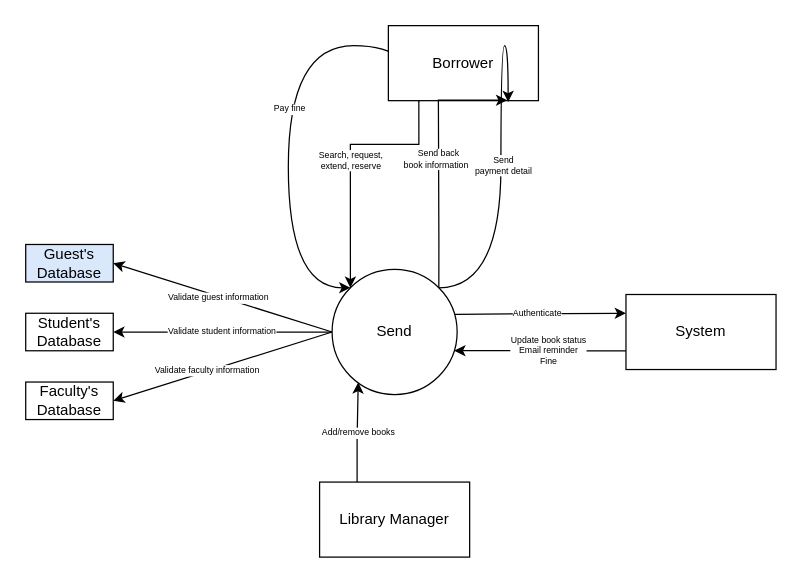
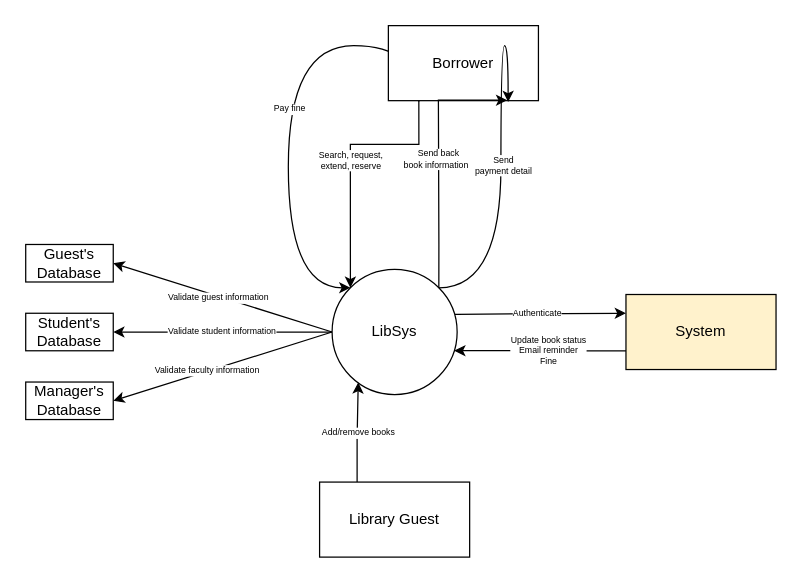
(69, 263) -> (69, 263)
(394, 332) -> (394, 332)
(701, 332) -> (701, 332)
(69, 401) -> (69, 401)
(394, 519) -> (394, 519)
